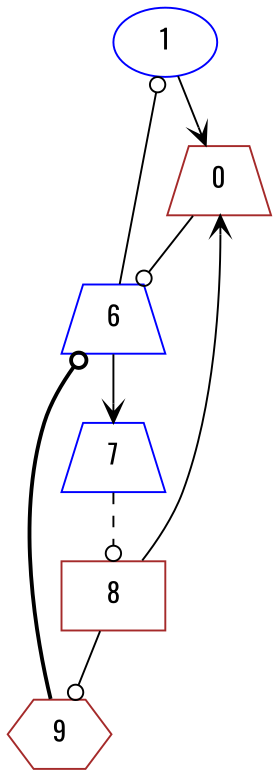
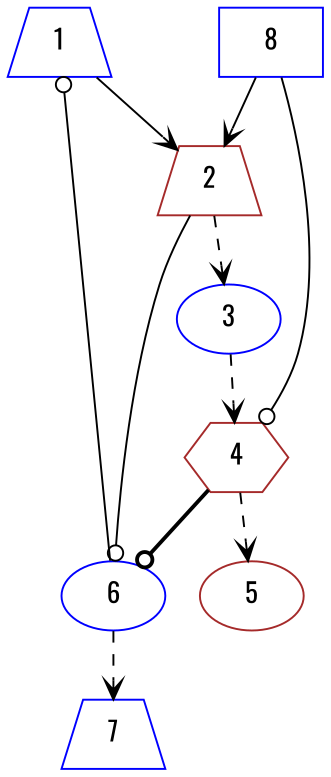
(165, 42) -> (60, 42)
(219, 181) -> (210, 181)
(113, 319) -> (113, 596)
none -> (229, 319)
(113, 379) -> (113, 656)
(113, 519) -> none
(113, 596) -> (271, 42)
none -> (252, 596)
(60, 734) -> (236, 457)
